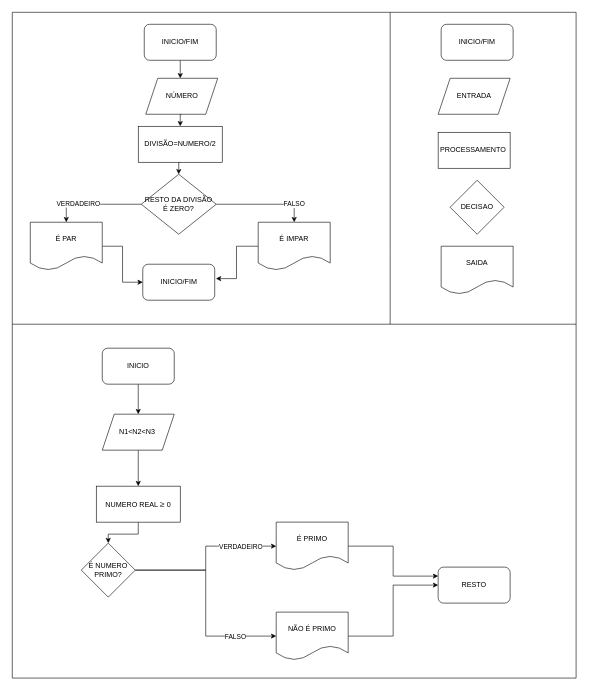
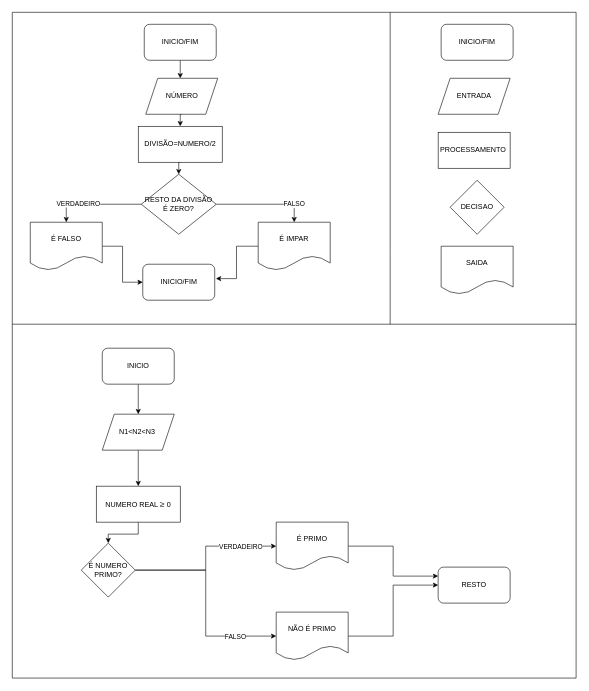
(66, 239) -> (66, 239)
